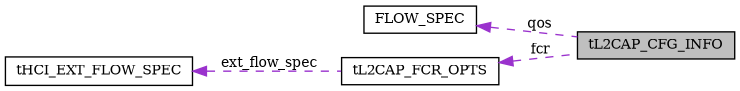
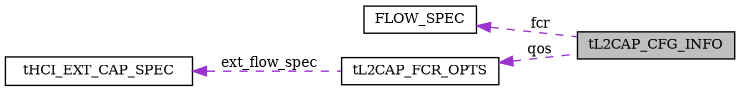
(538, 24) -> (538, 24)
(538, 50) -> (538, 50)
(99, 71) -> (99, 71)
